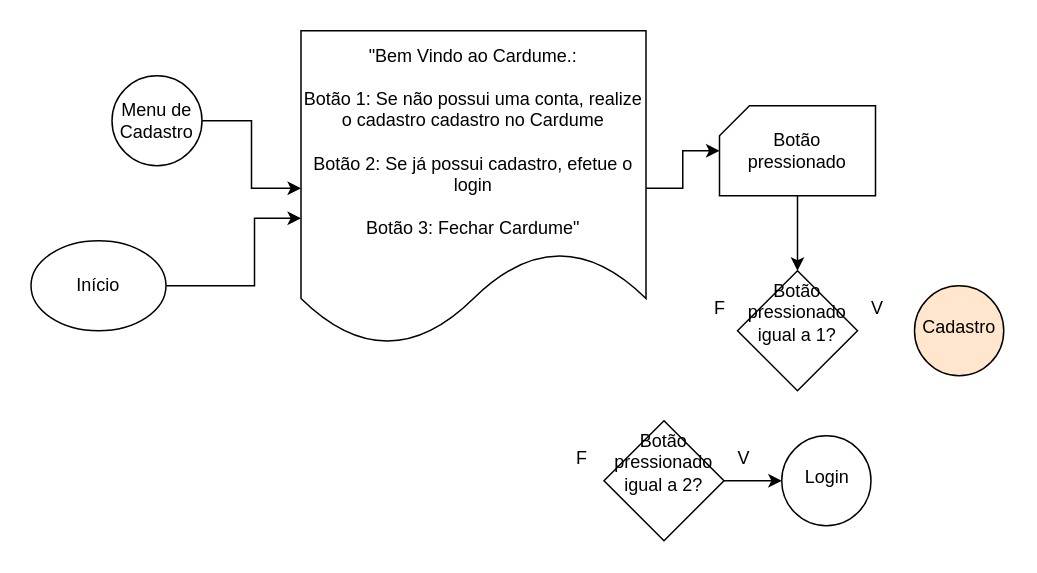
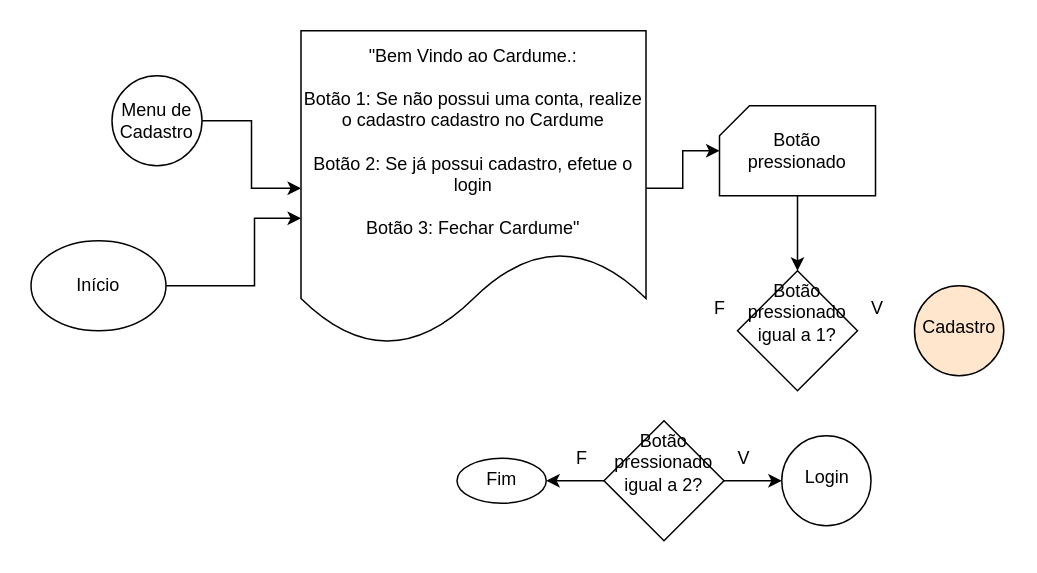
none -> (501, 481)
none -> (580, 481)
